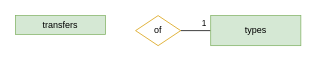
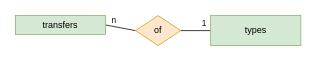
none -> (120, 28)
(158, 30) -> (158, 30)
